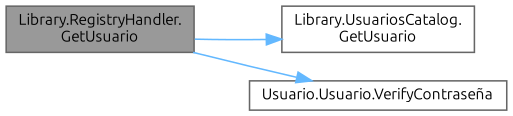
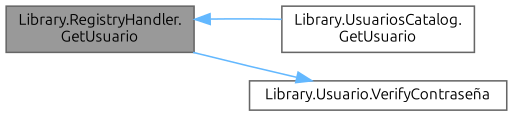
(231, 40) -> (246, 19)
(378, 95) -> (378, 95)
